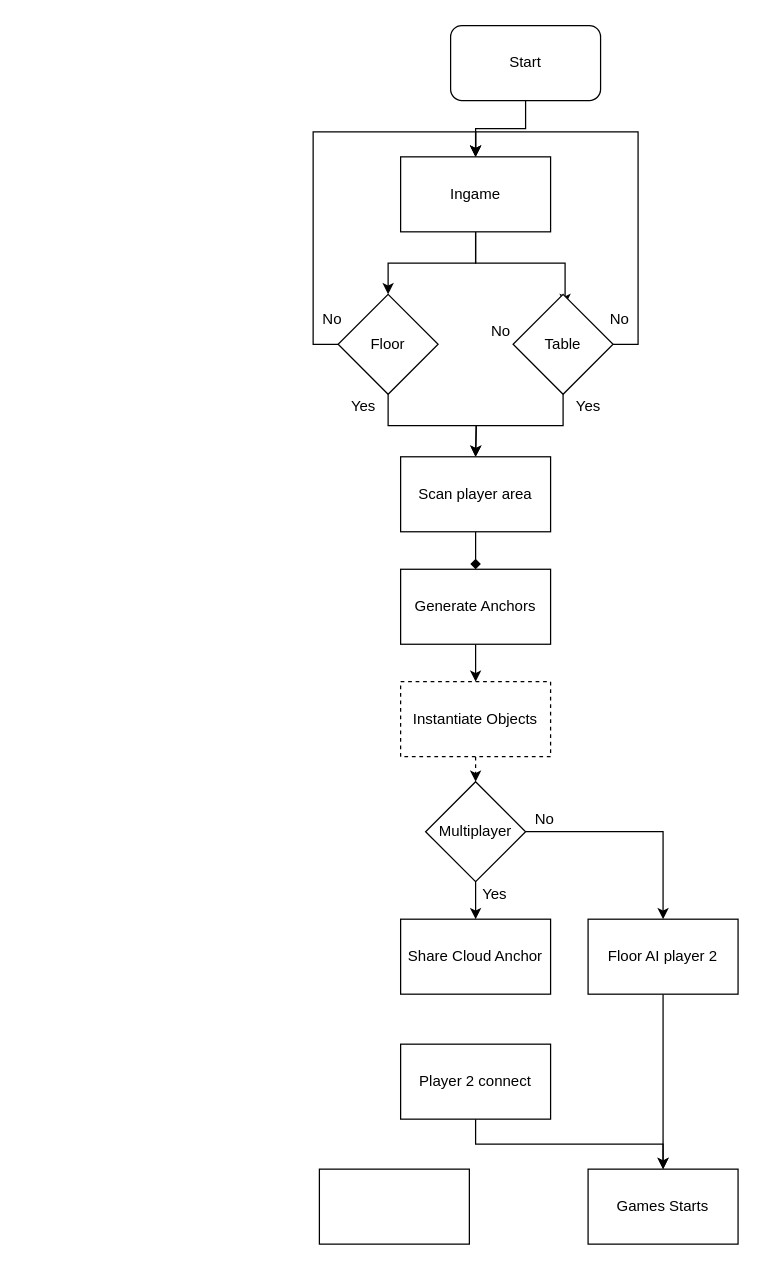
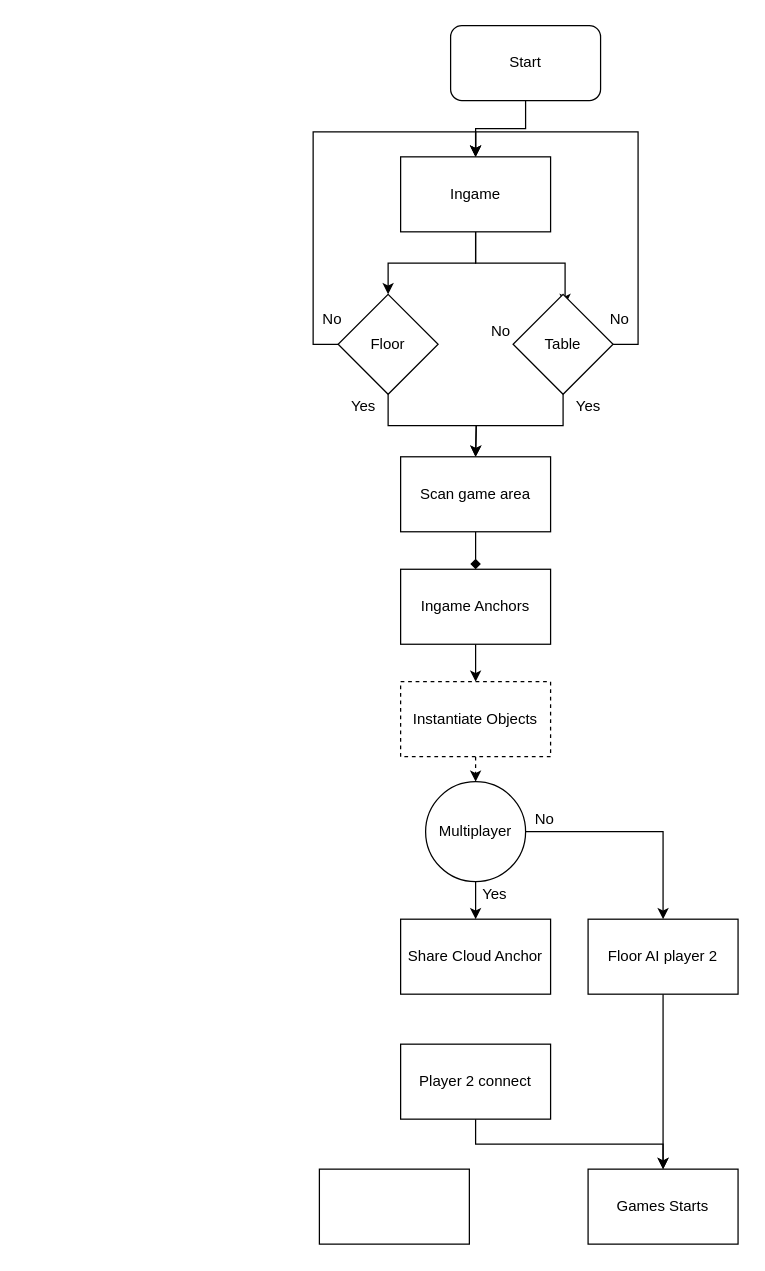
(476, 494) -> (476, 494)
(476, 607) -> (476, 607)
(476, 832) -> (476, 832)
